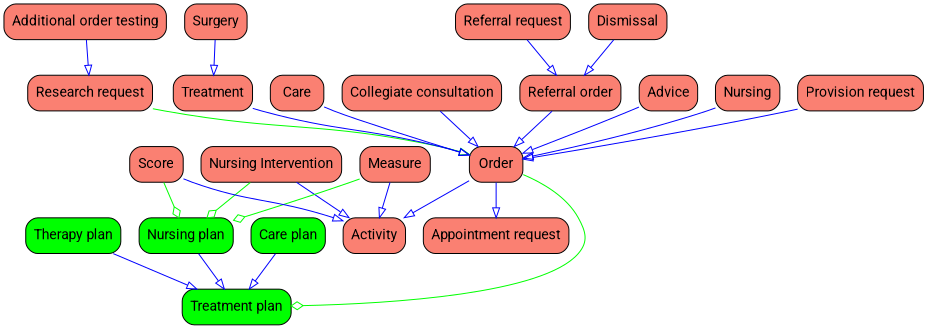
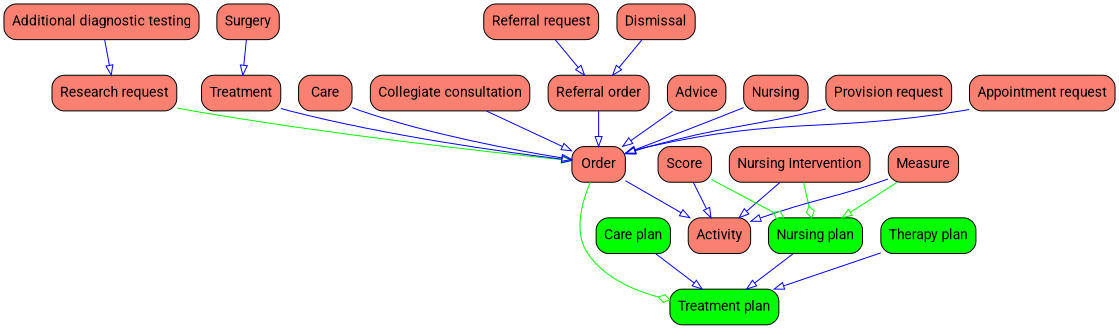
(85, 22) -> (102, 22)
(496, 195) -> (802, 126)
(303, 198) -> (874, 197)
